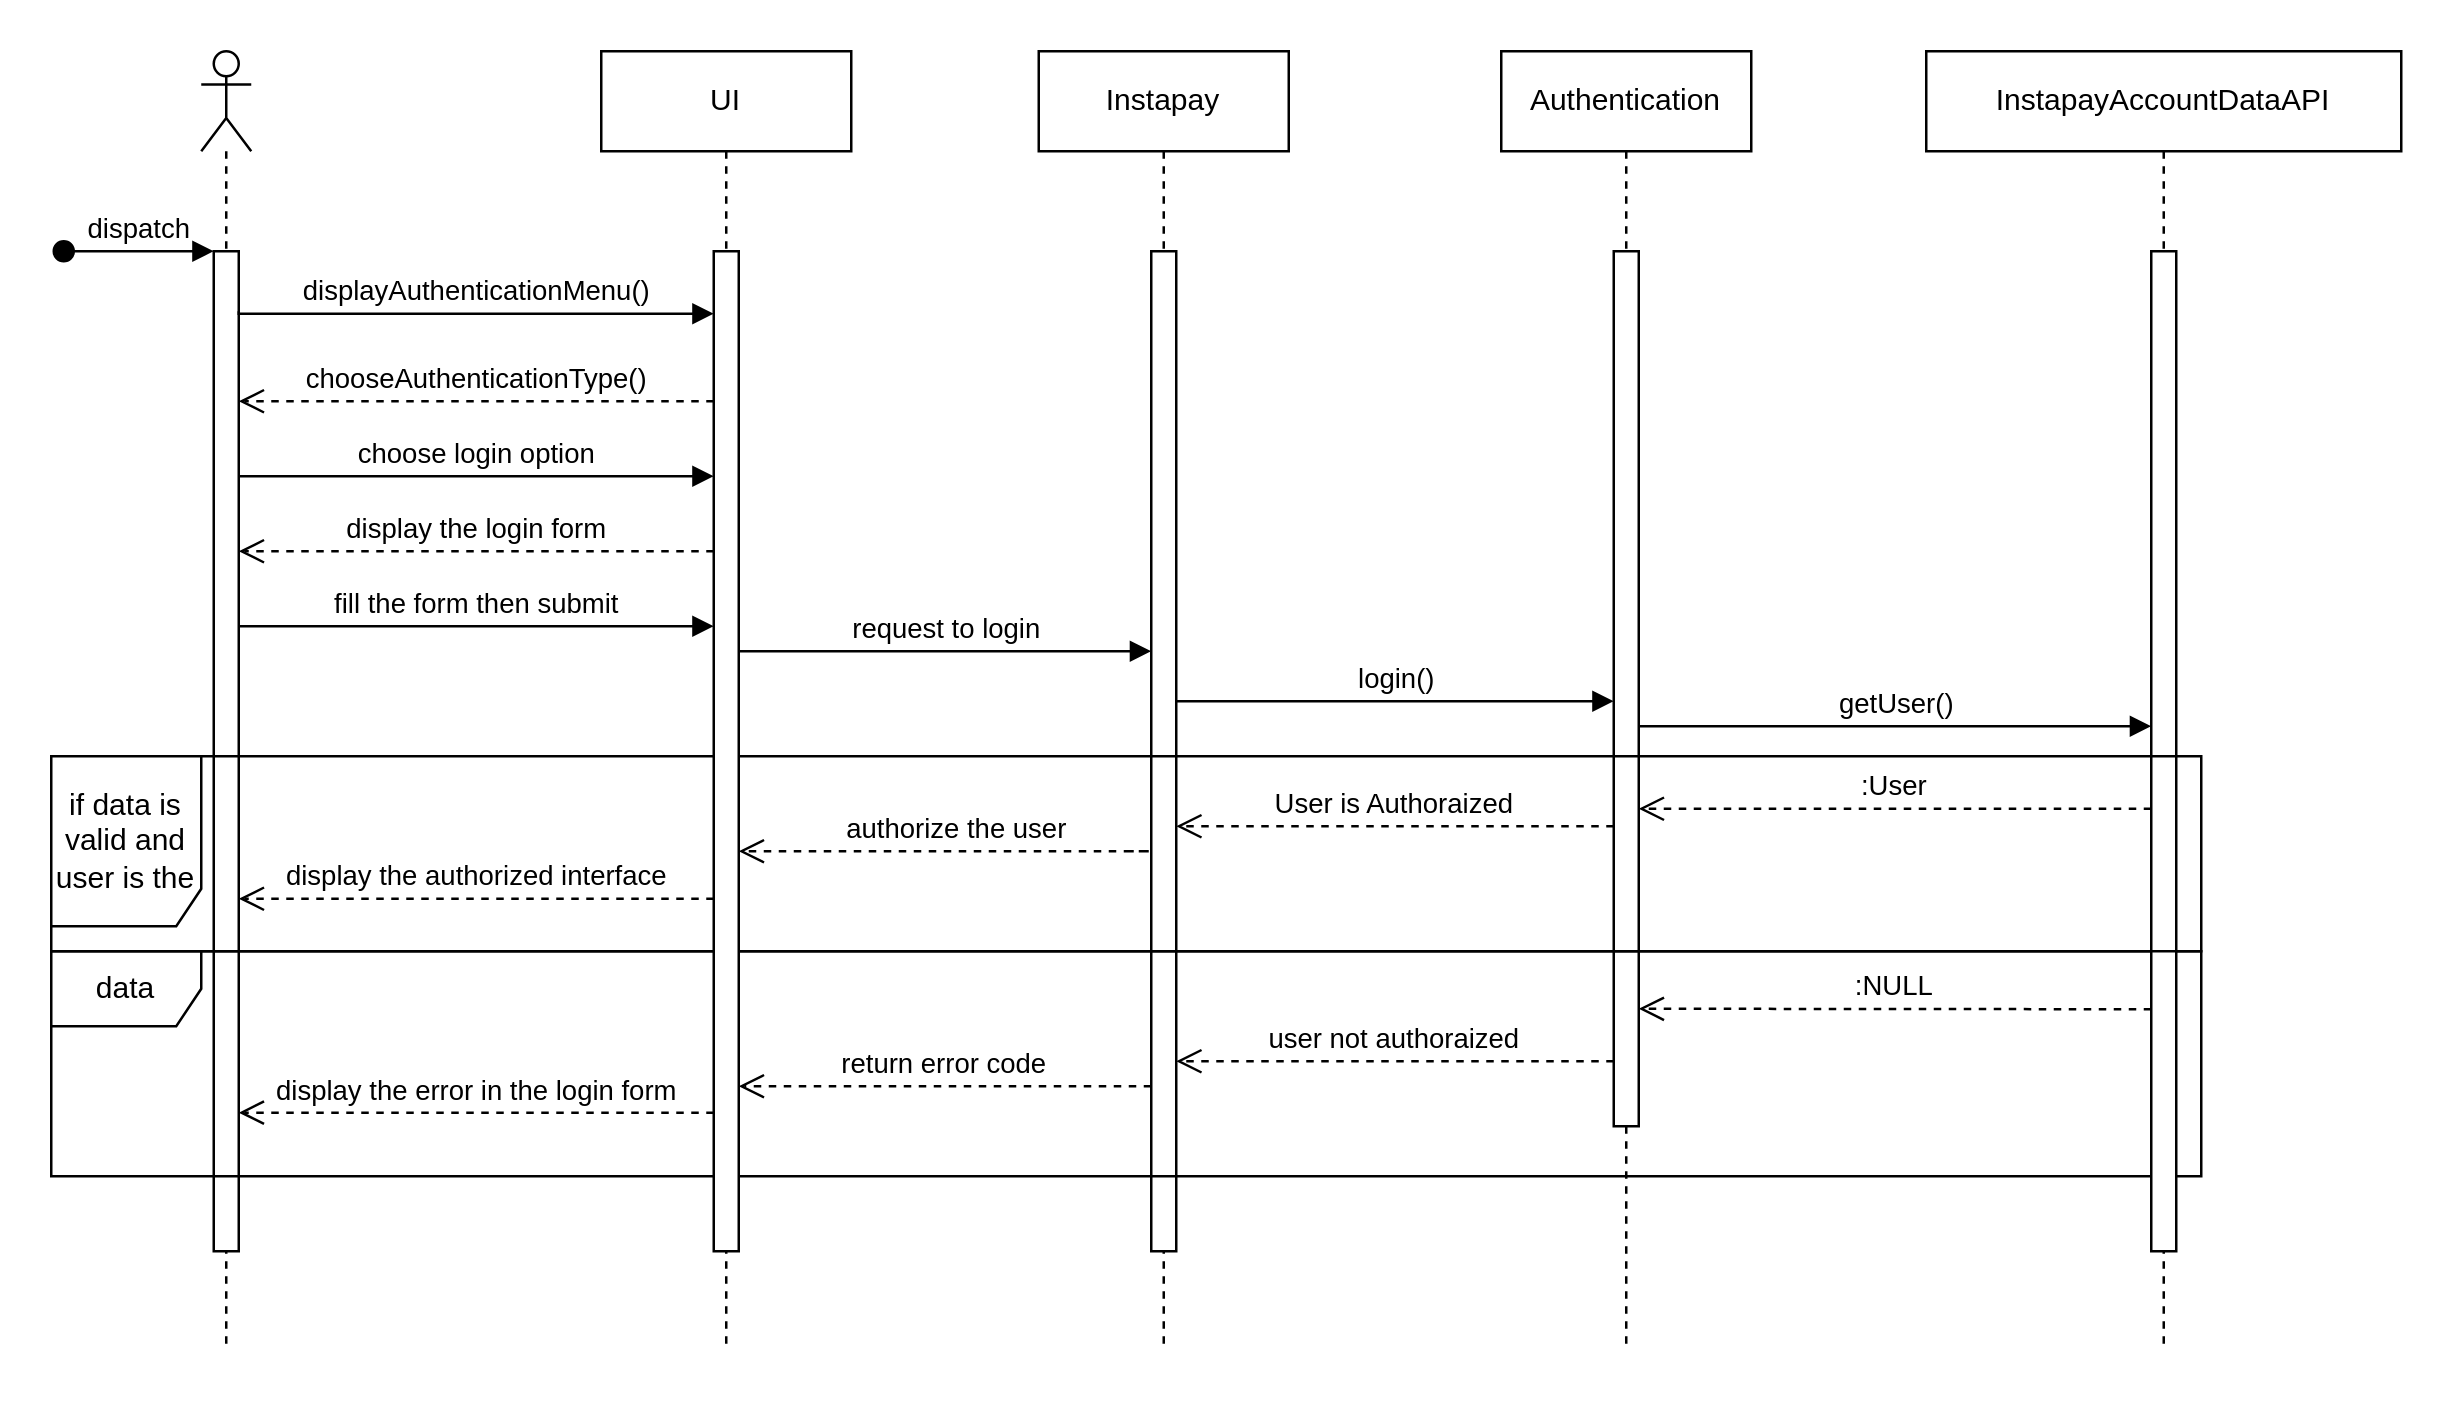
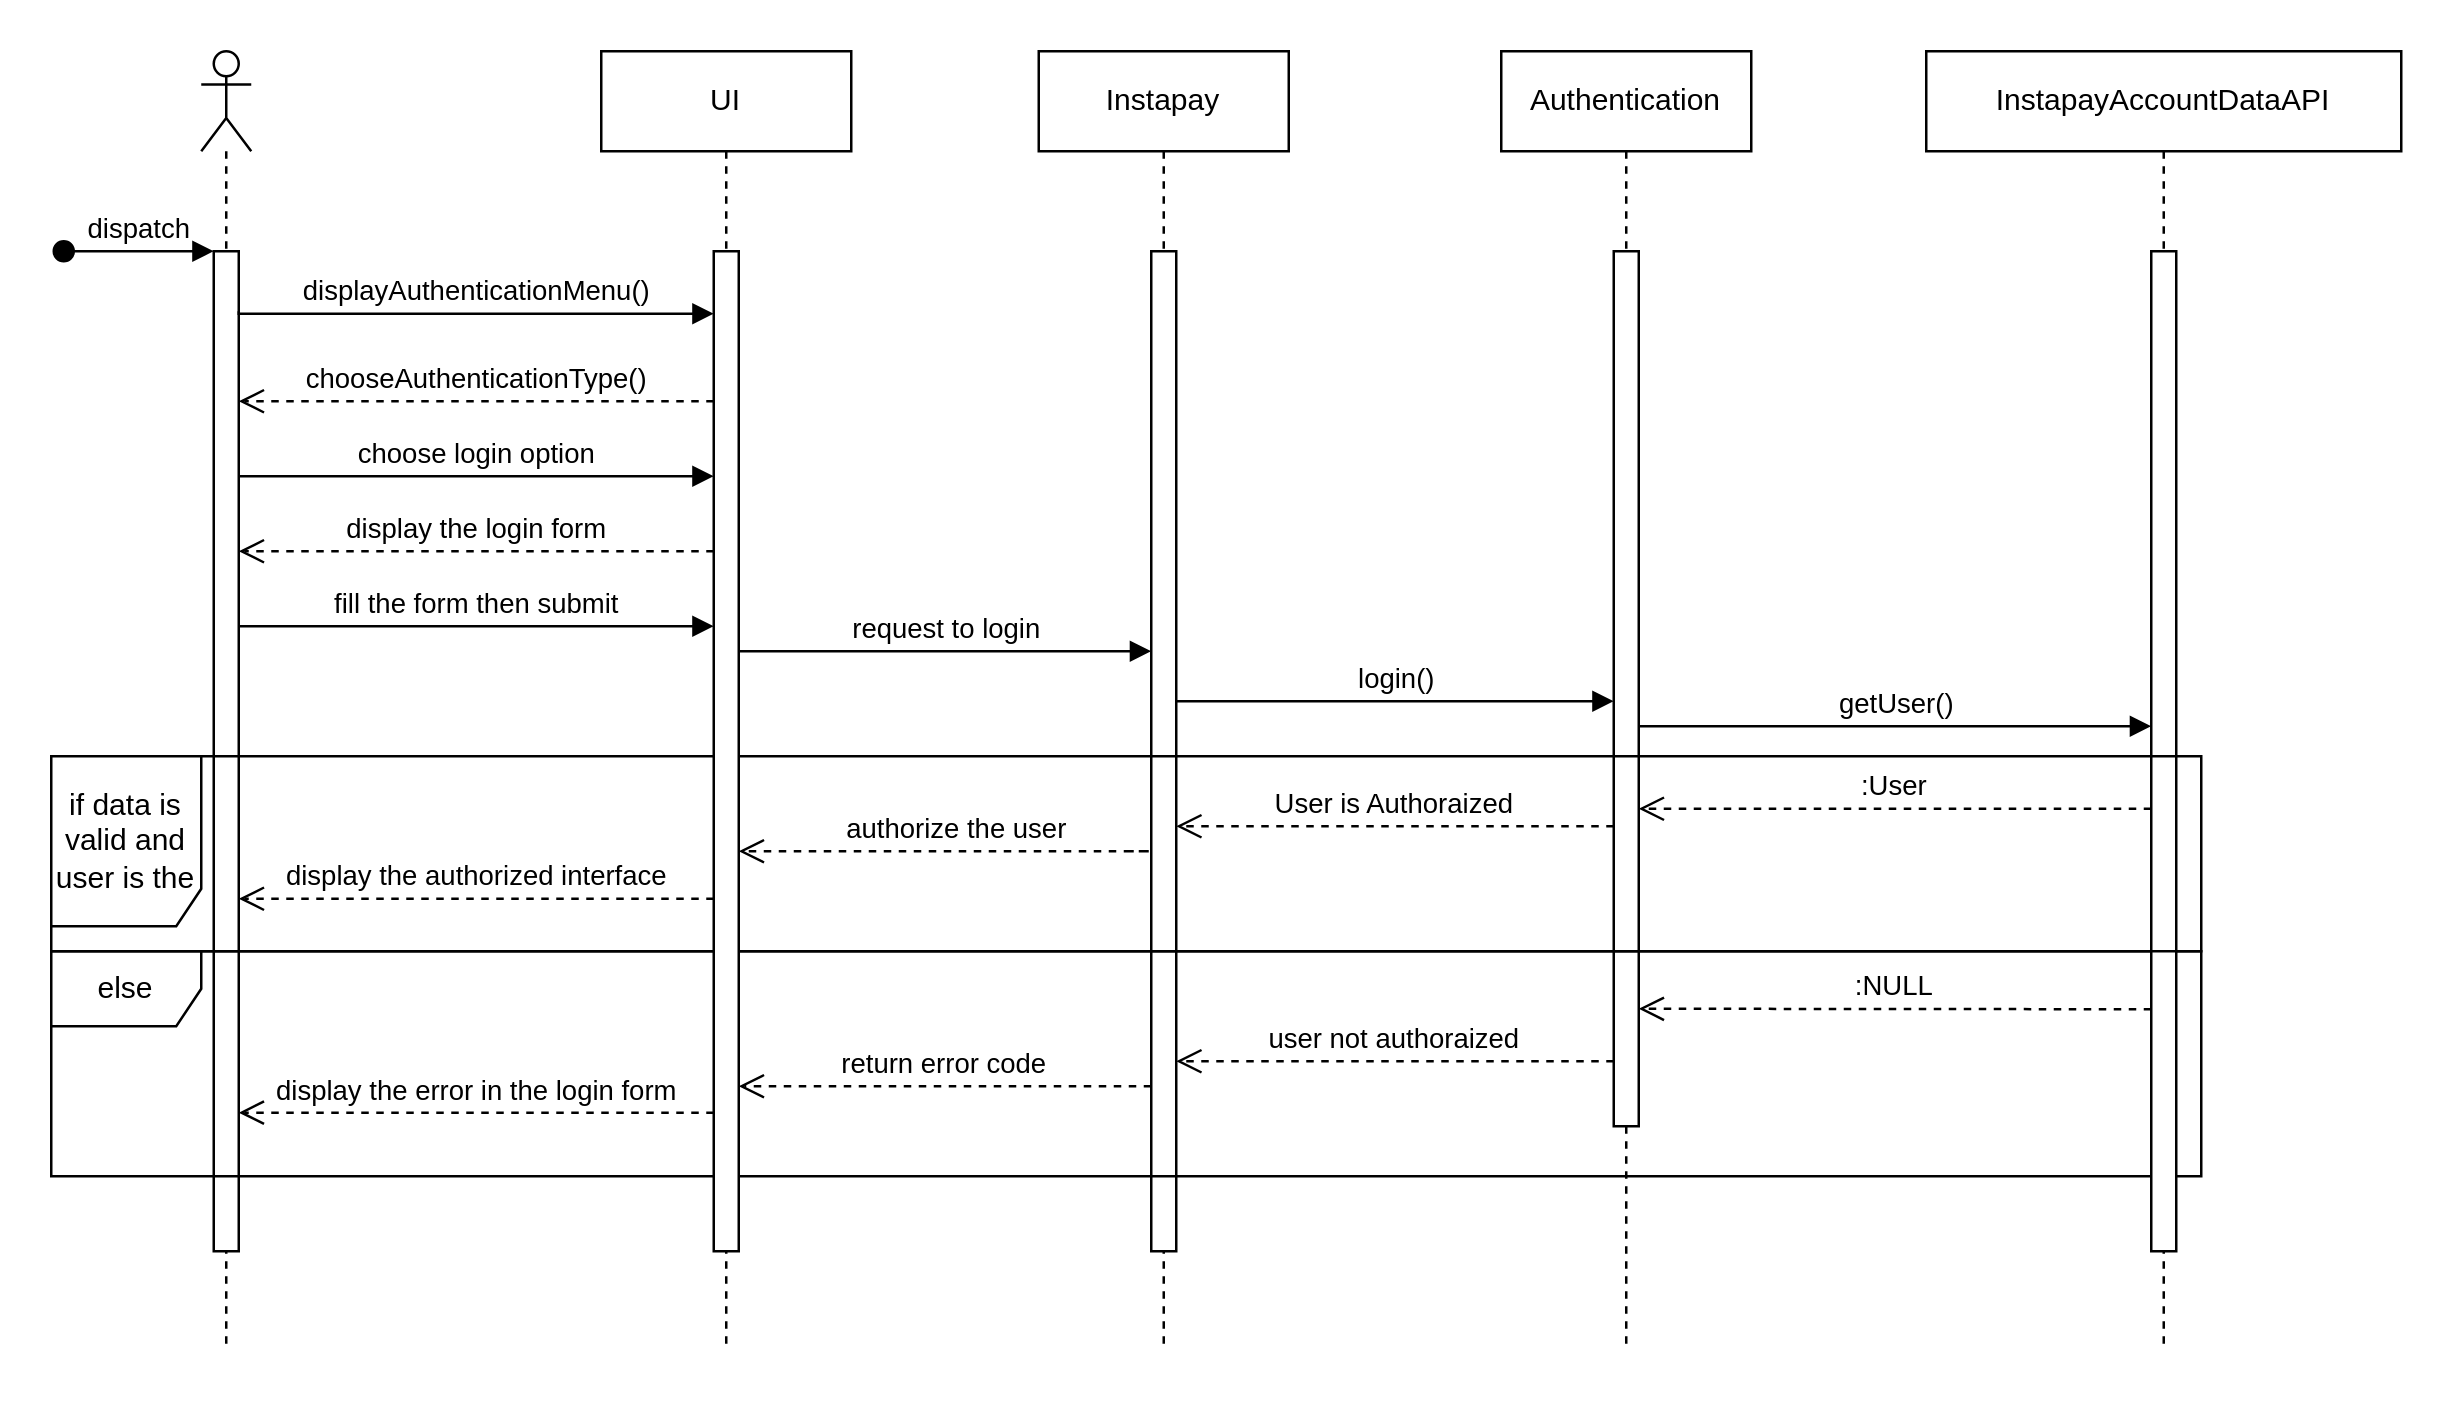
(126, 989) -> (126, 989)
